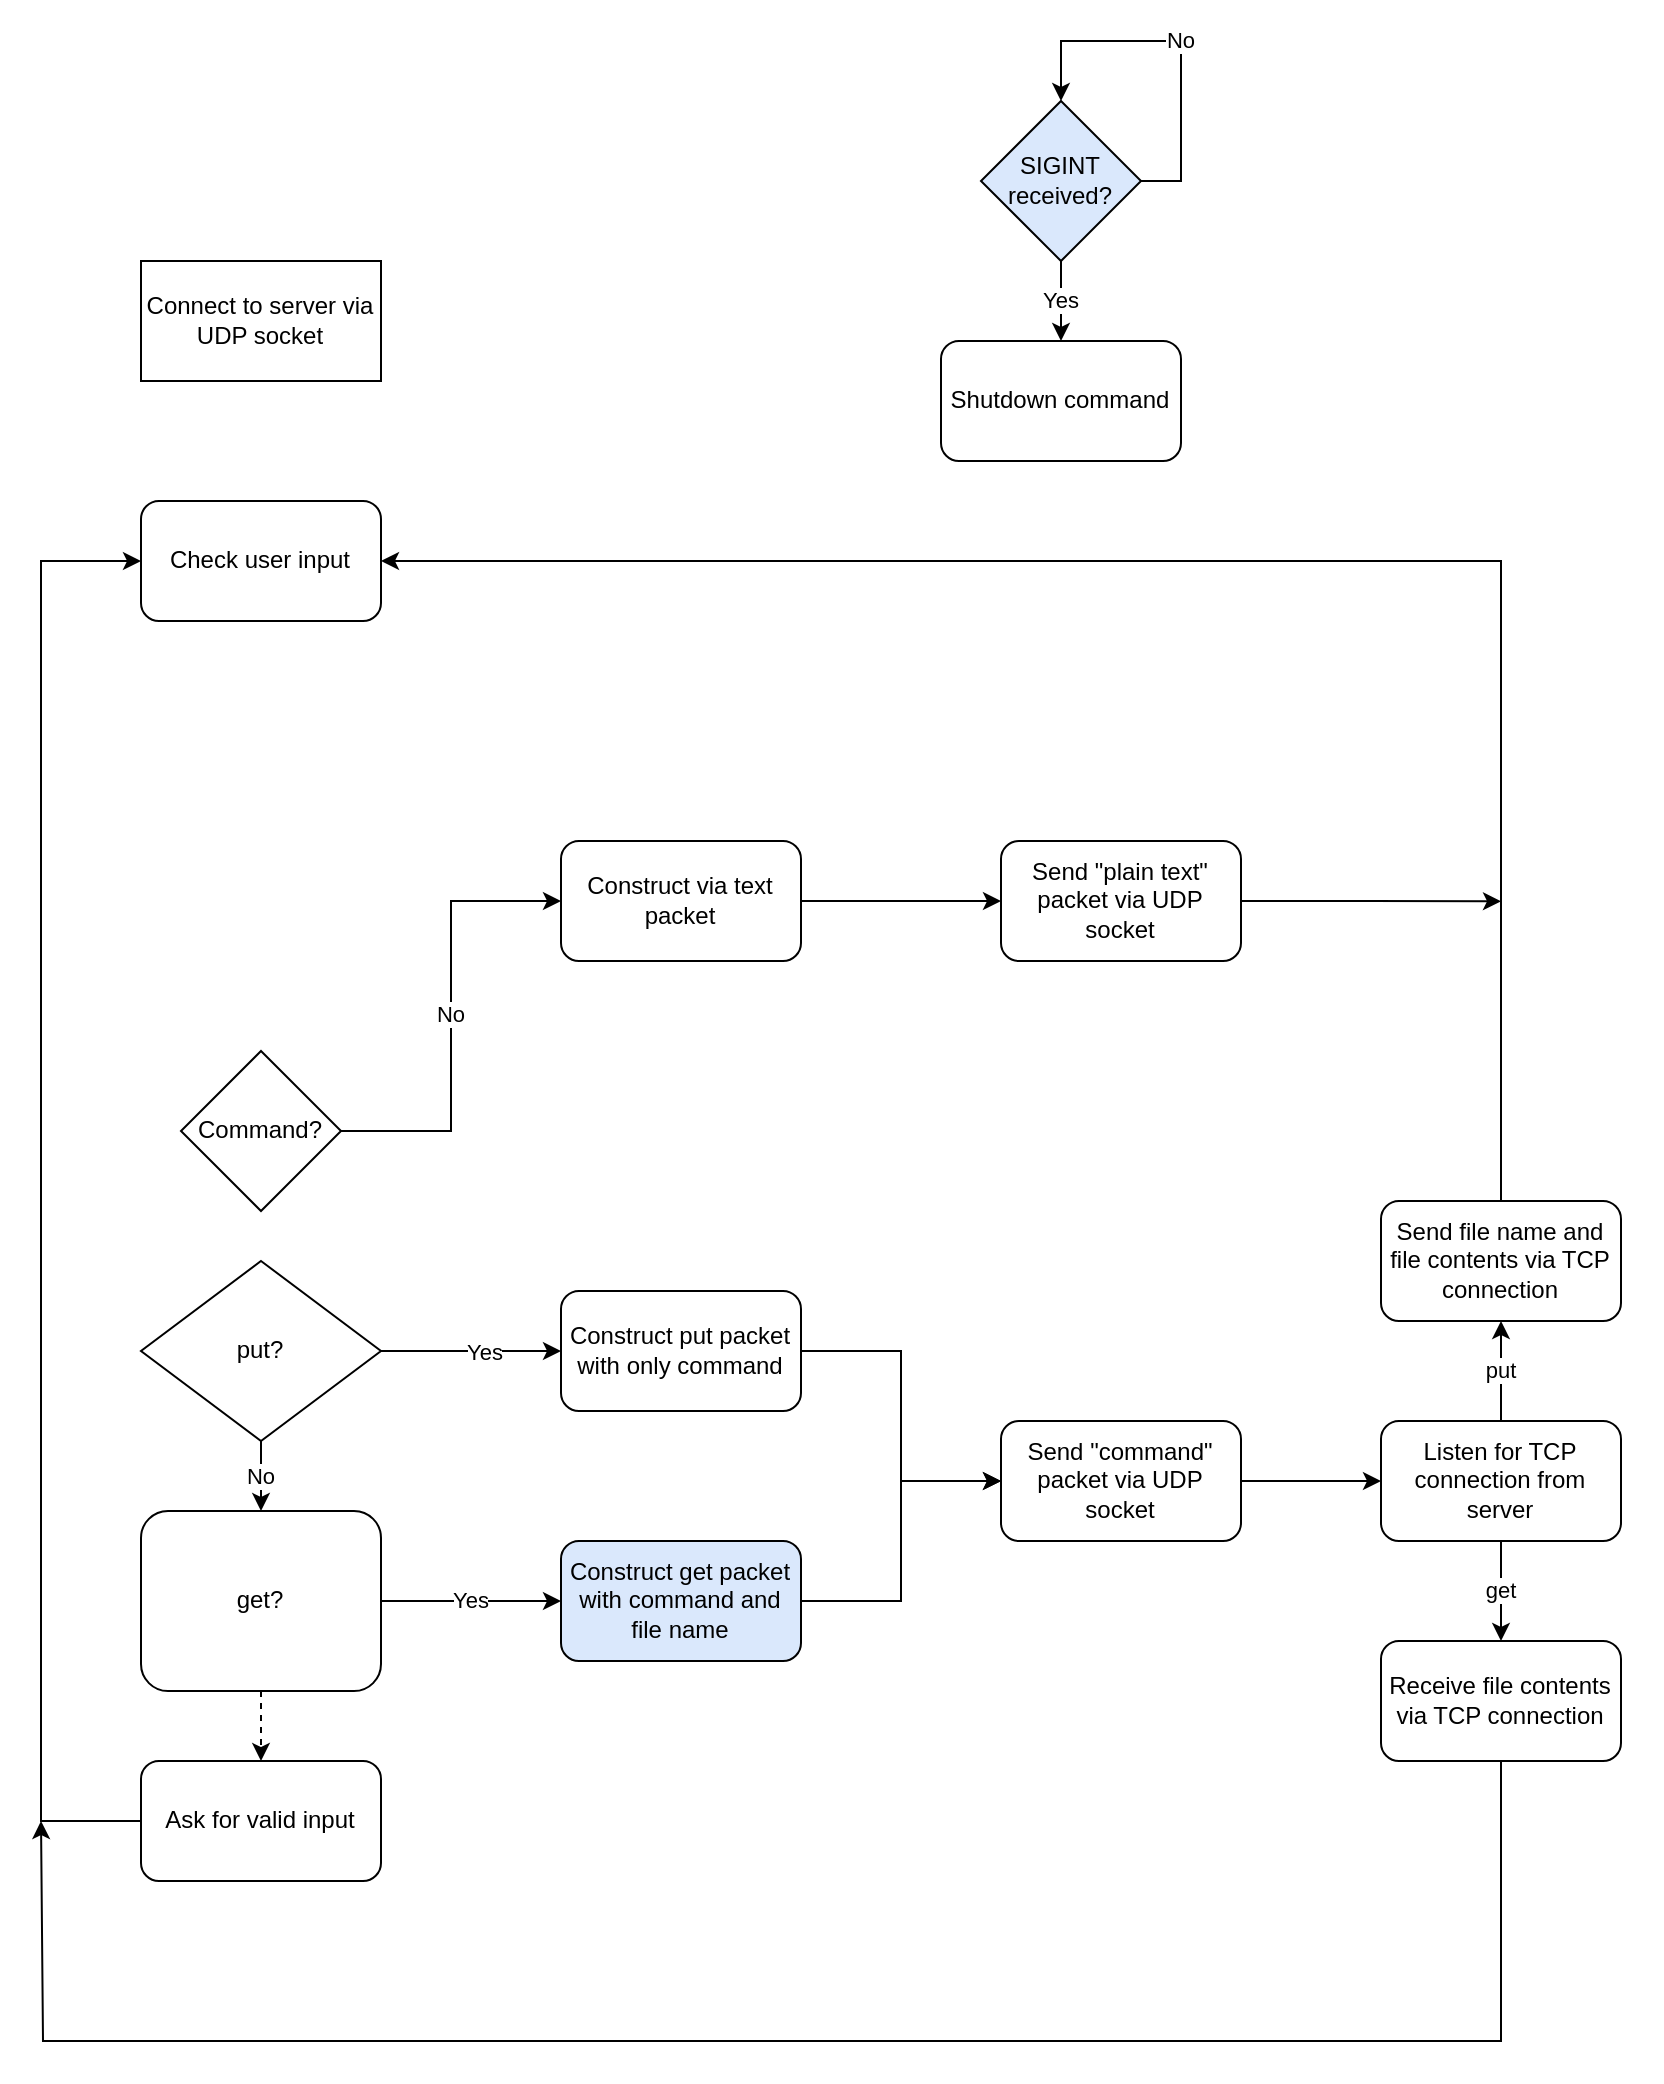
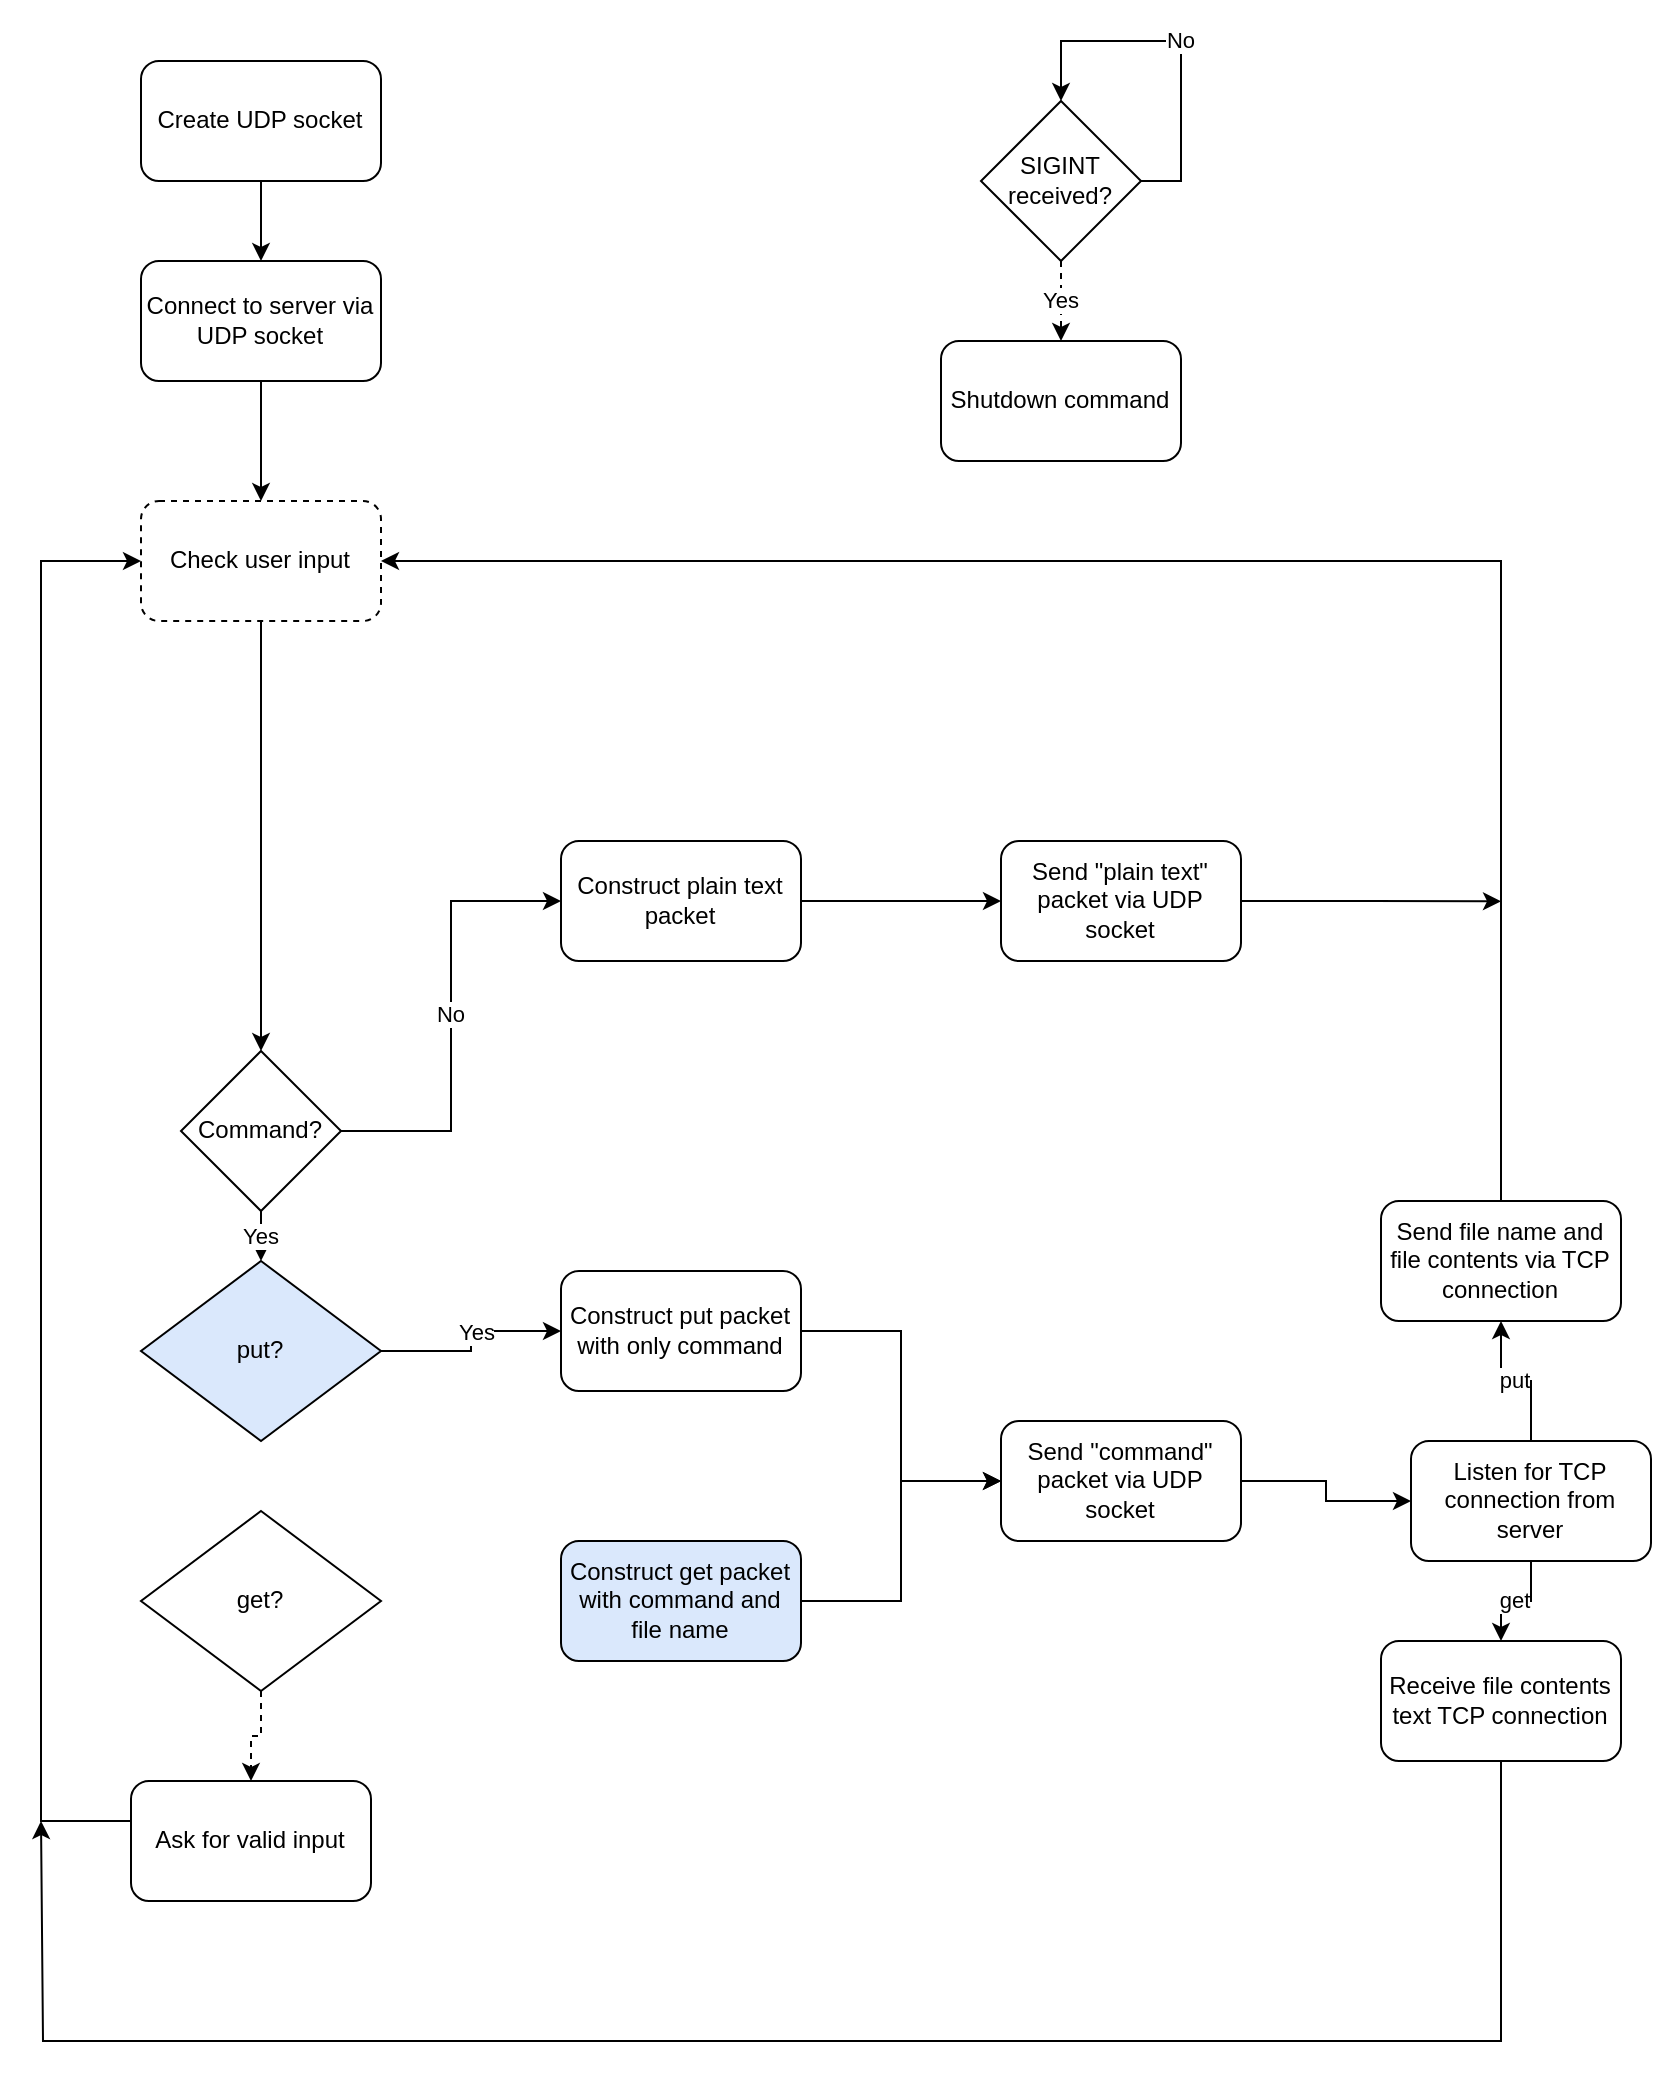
none -> (261, 121)
(1061, 181) -> (1061, 181)
none -> (261, 214)
(1061, 274) -> (1061, 274)
(261, 321) -> (261, 321)
none -> (261, 434)
(261, 561) -> (261, 561)
none -> (261, 829)
(681, 901) -> (681, 901)
none -> (261, 1230)
(261, 1351) -> (261, 1351)
(681, 1351) -> (681, 1331)
(261, 1469) -> none
(1501, 1481) -> (1531, 1501)
(261, 1601) -> (261, 1601)
(464, 1601) -> none
(1501, 1701) -> (1501, 1701)
(261, 1821) -> (251, 1841)
